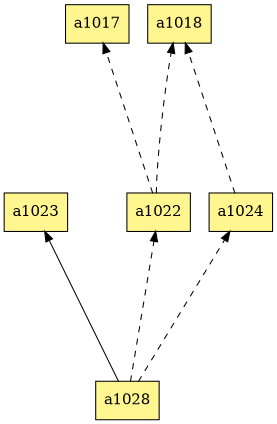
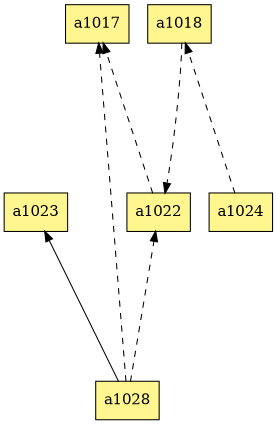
(161, 123) -> (177, 113)
(181, 311) -> (113, 217)
